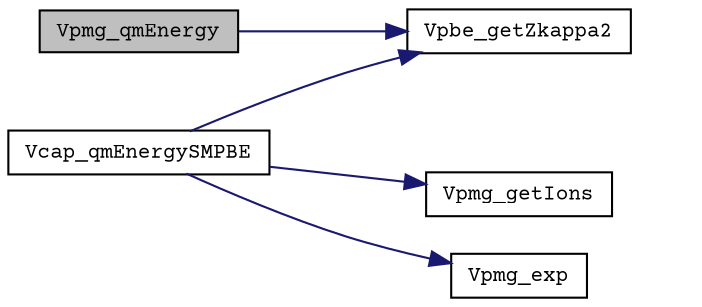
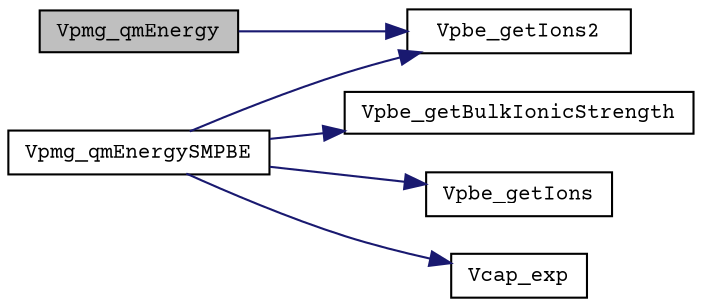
(519, 31) -> (519, 31)
none -> (519, 113)
(139, 152) -> (139, 152)
(519, 194) -> (519, 194)
(519, 276) -> (519, 276)
